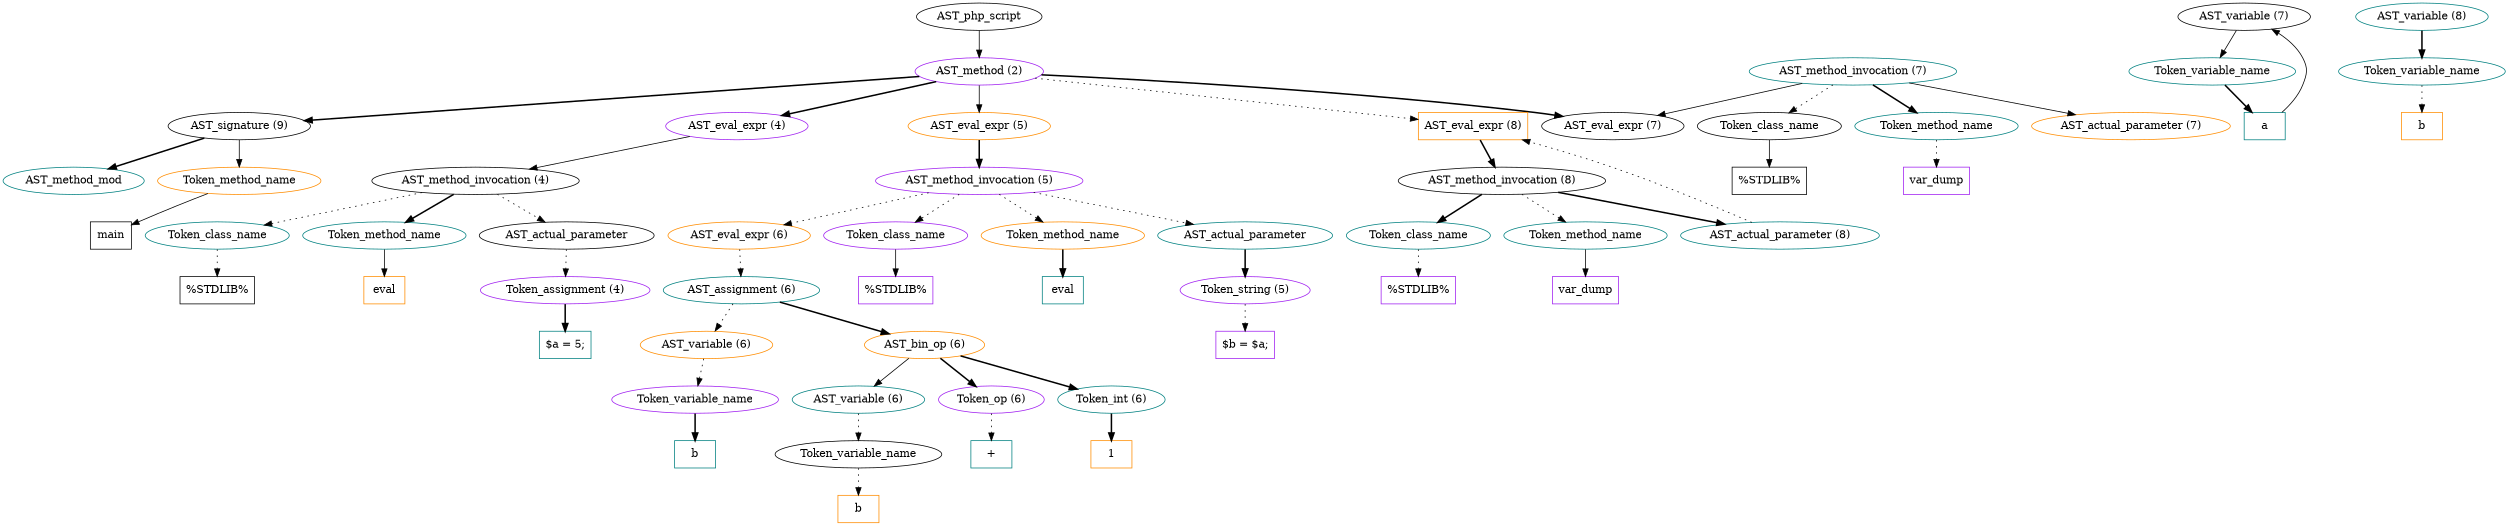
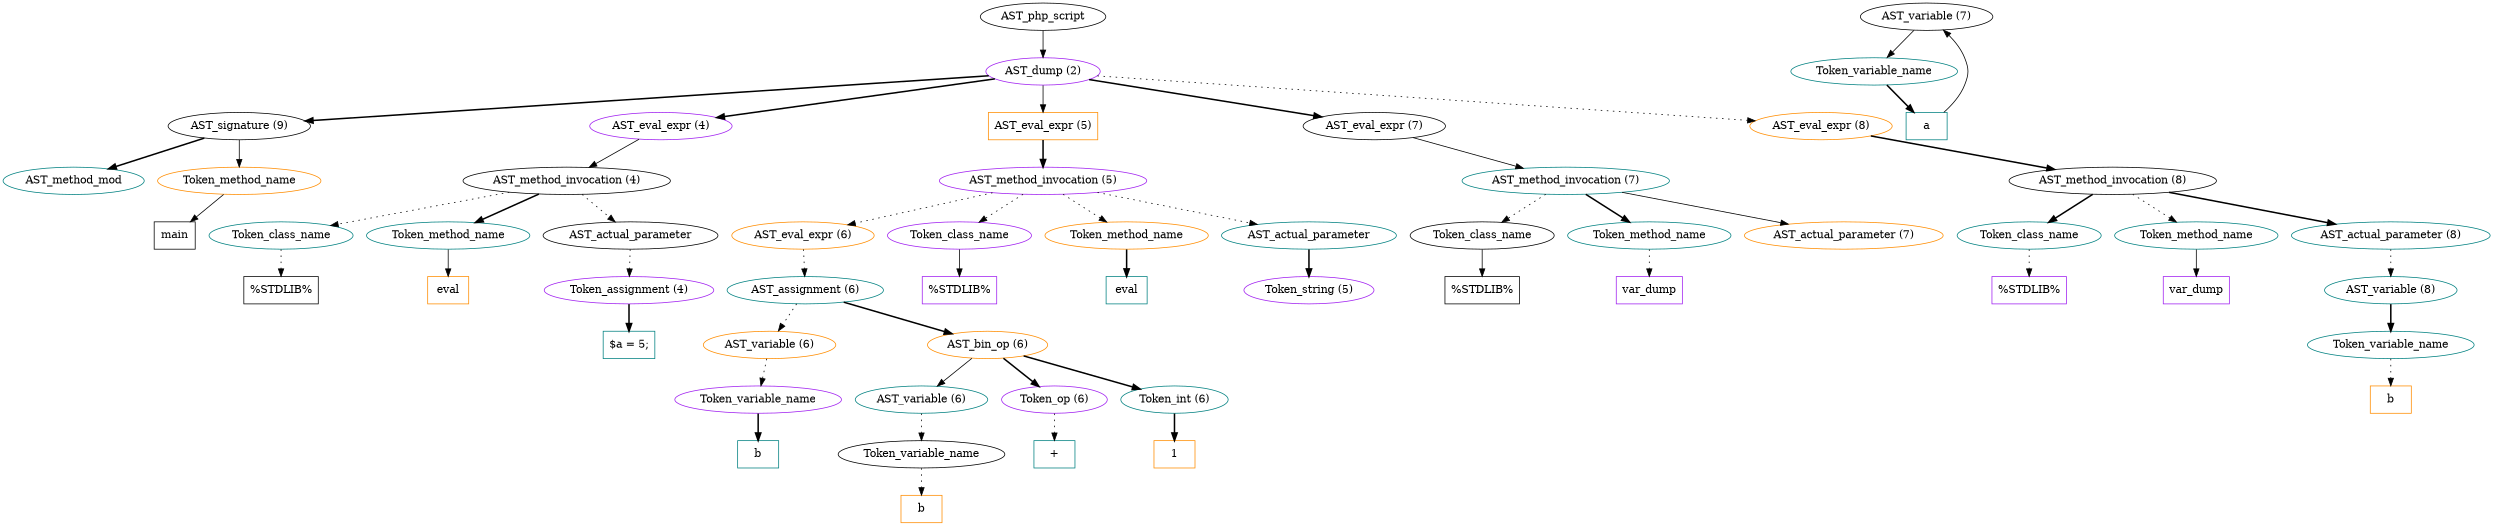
(979, 71) -> (1043, 71)
(1734, 99) -> (1465, 152)
(979, 126) -> (1043, 126)
(1473, 126) -> (1821, 126)
(1642, 178) -> (2391, 259)
(1245, 345) -> none
